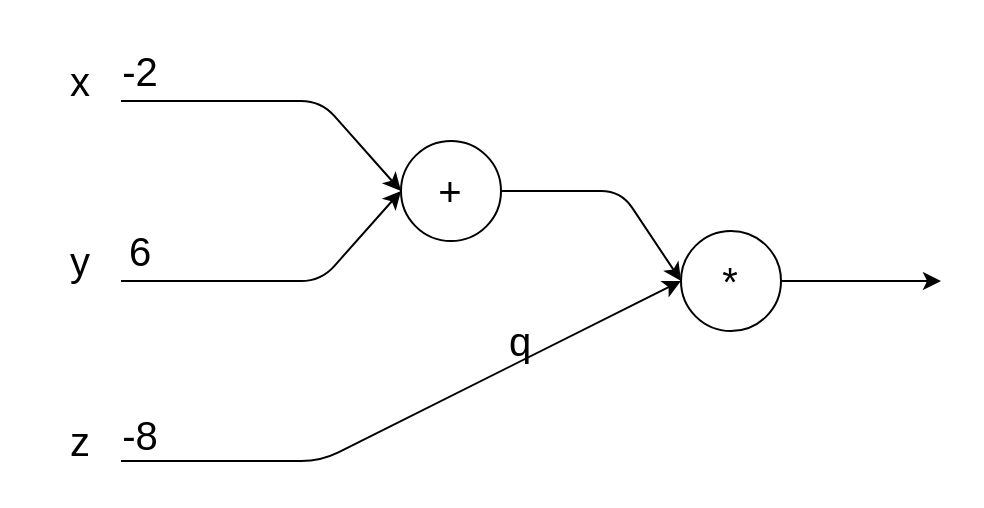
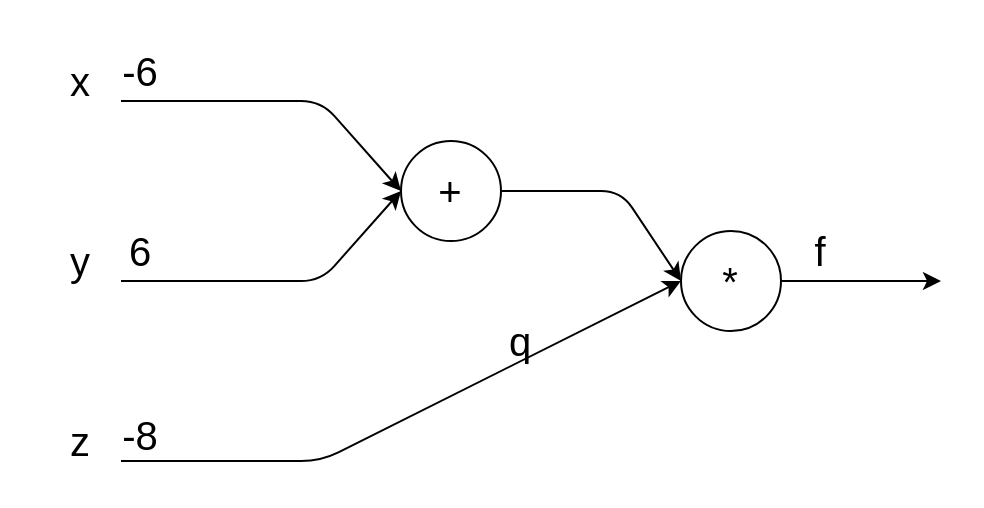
(141, 71) -> (141, 71)
none -> (821, 251)
